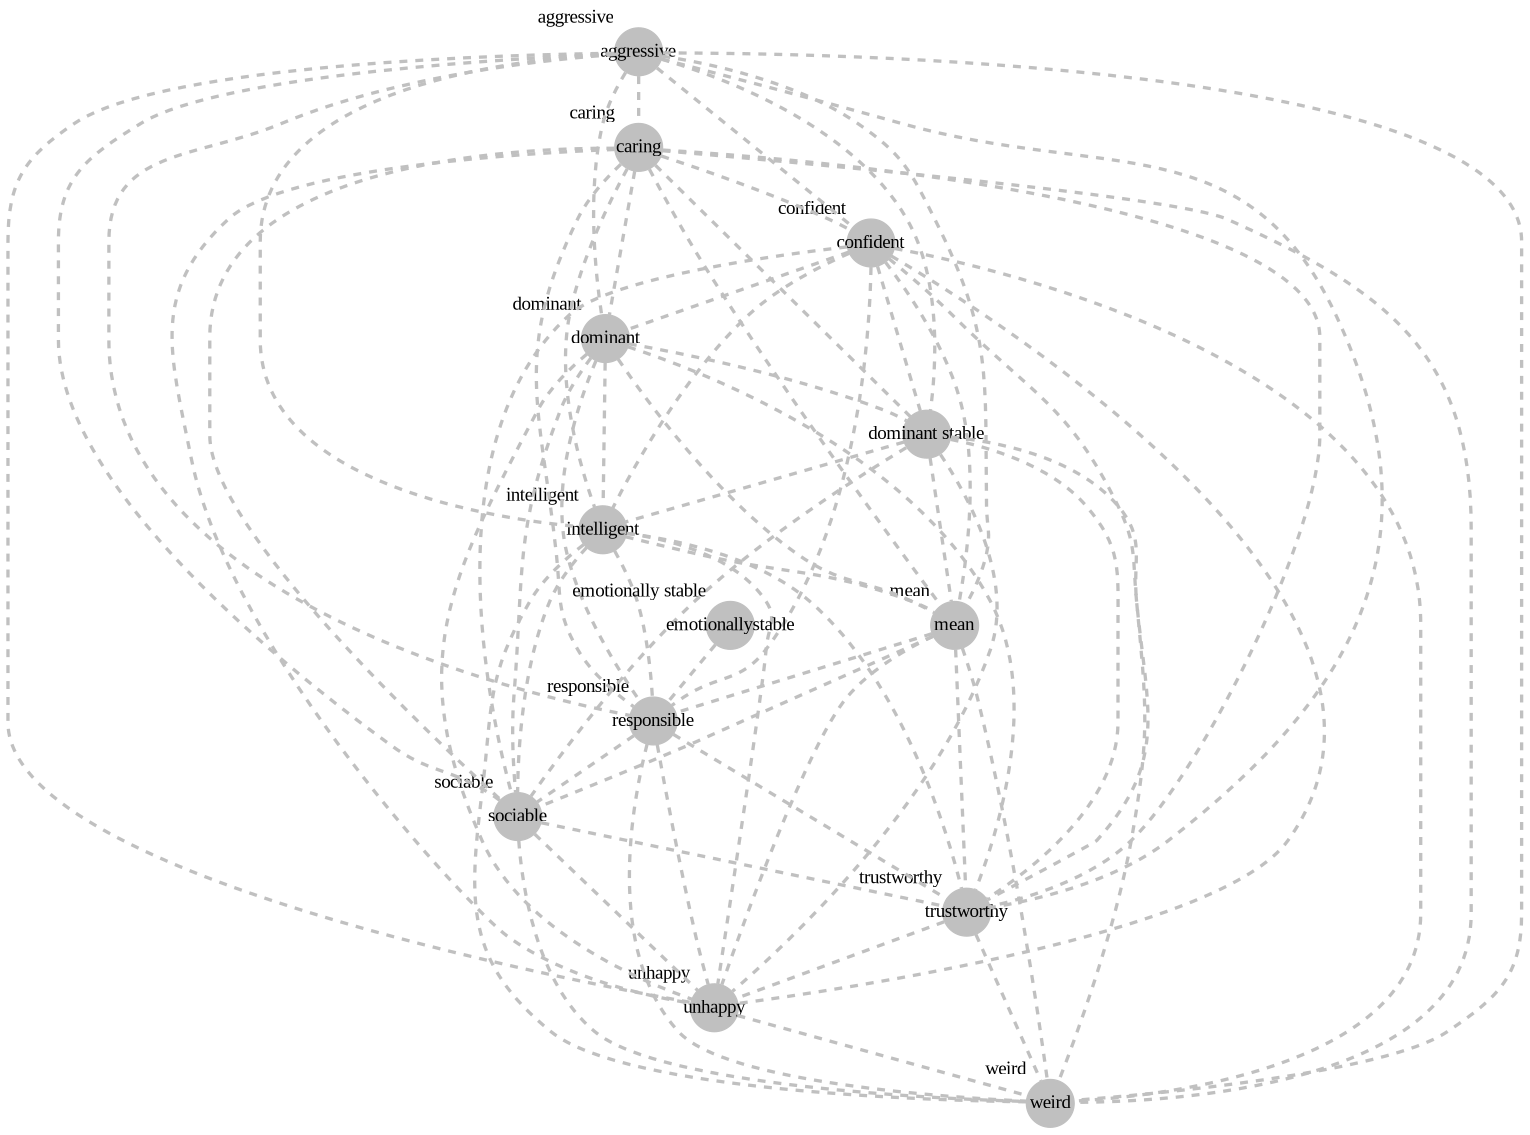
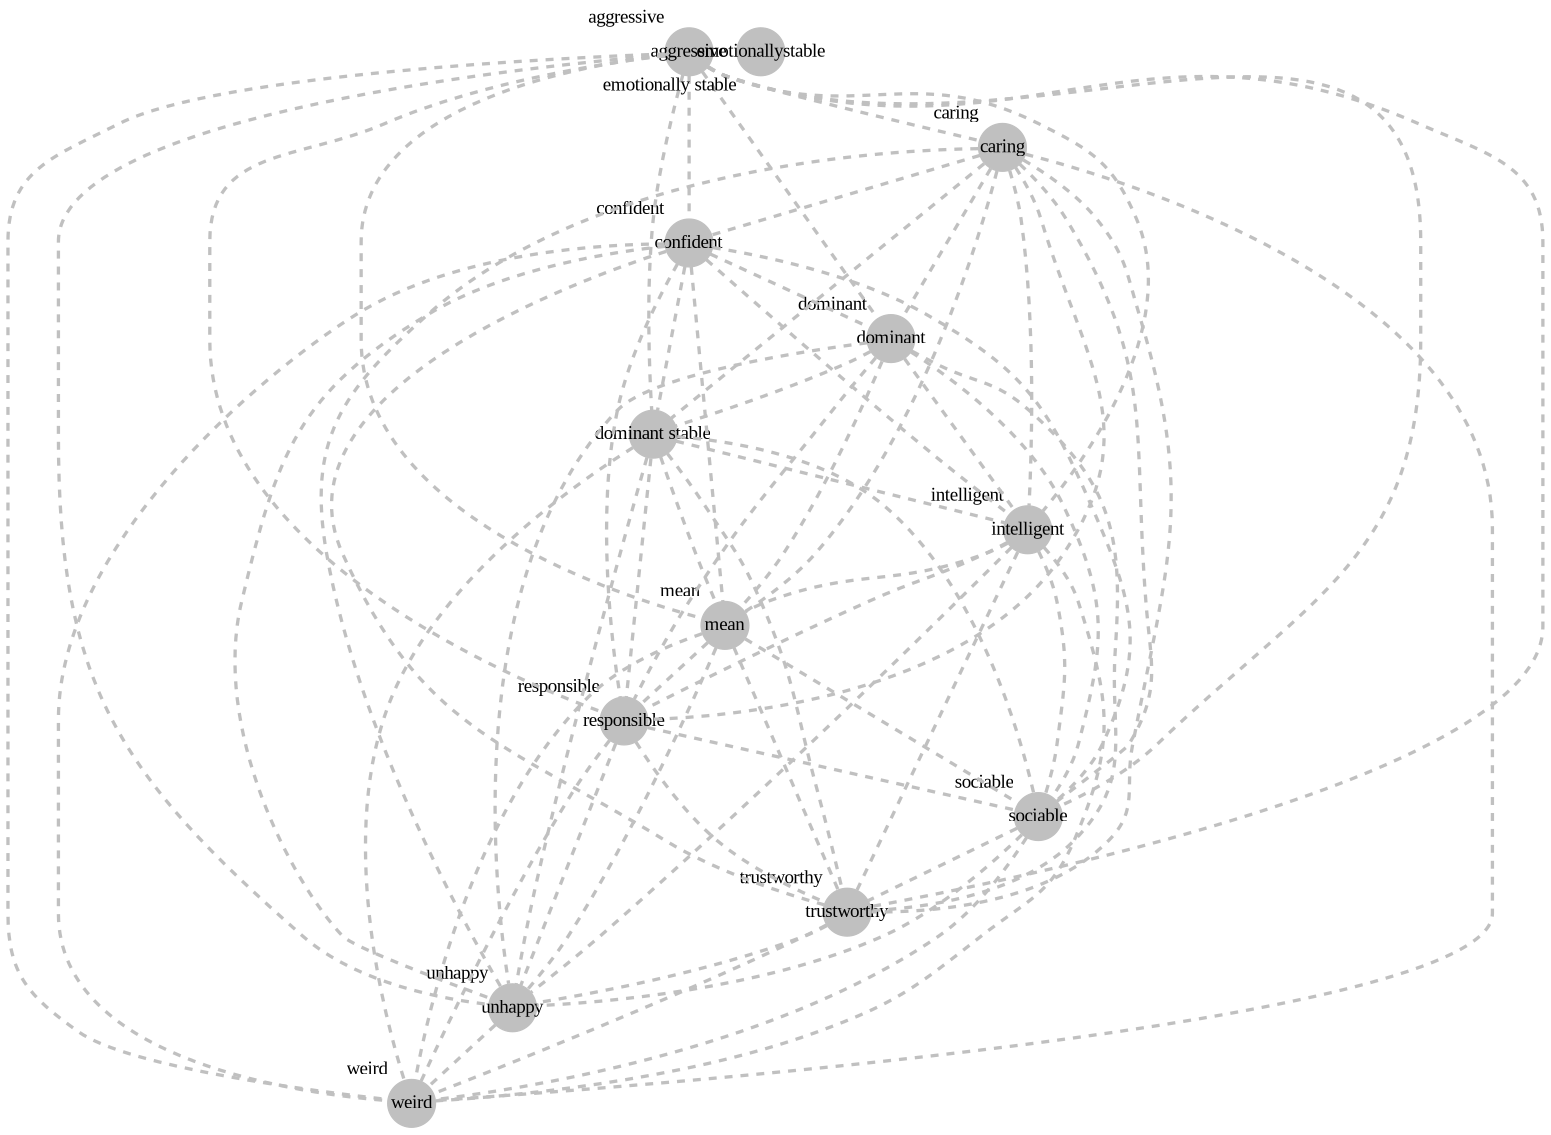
(692, 673) -> (639, 578)
